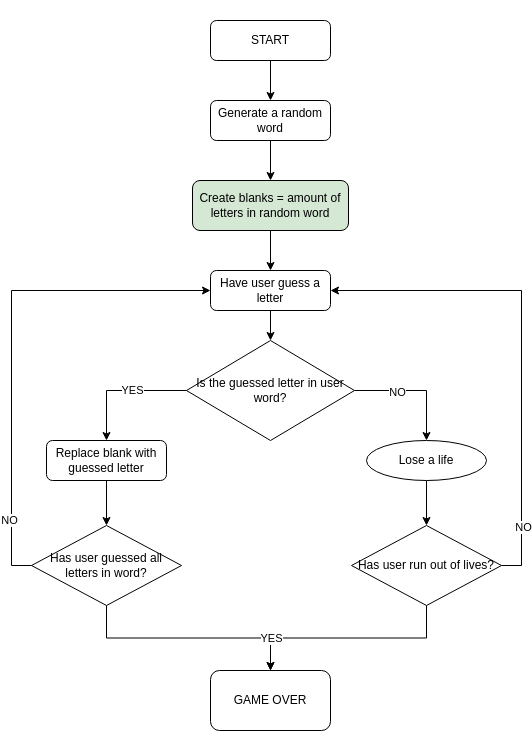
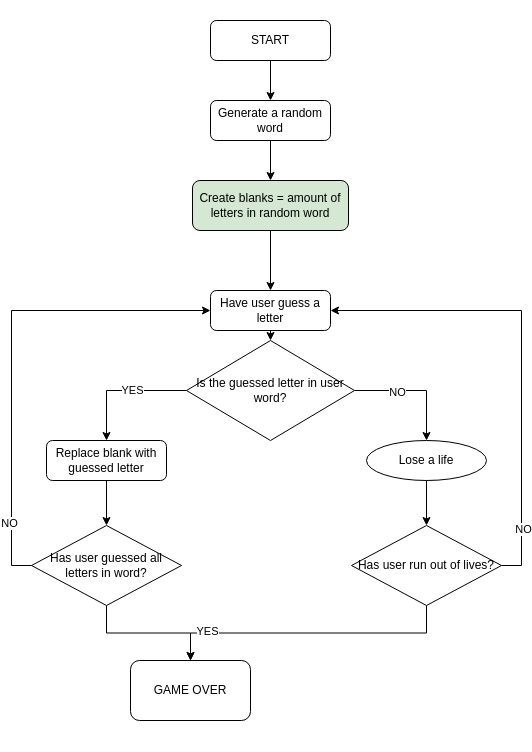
(271, 291) -> (271, 311)
(271, 701) -> (191, 691)
